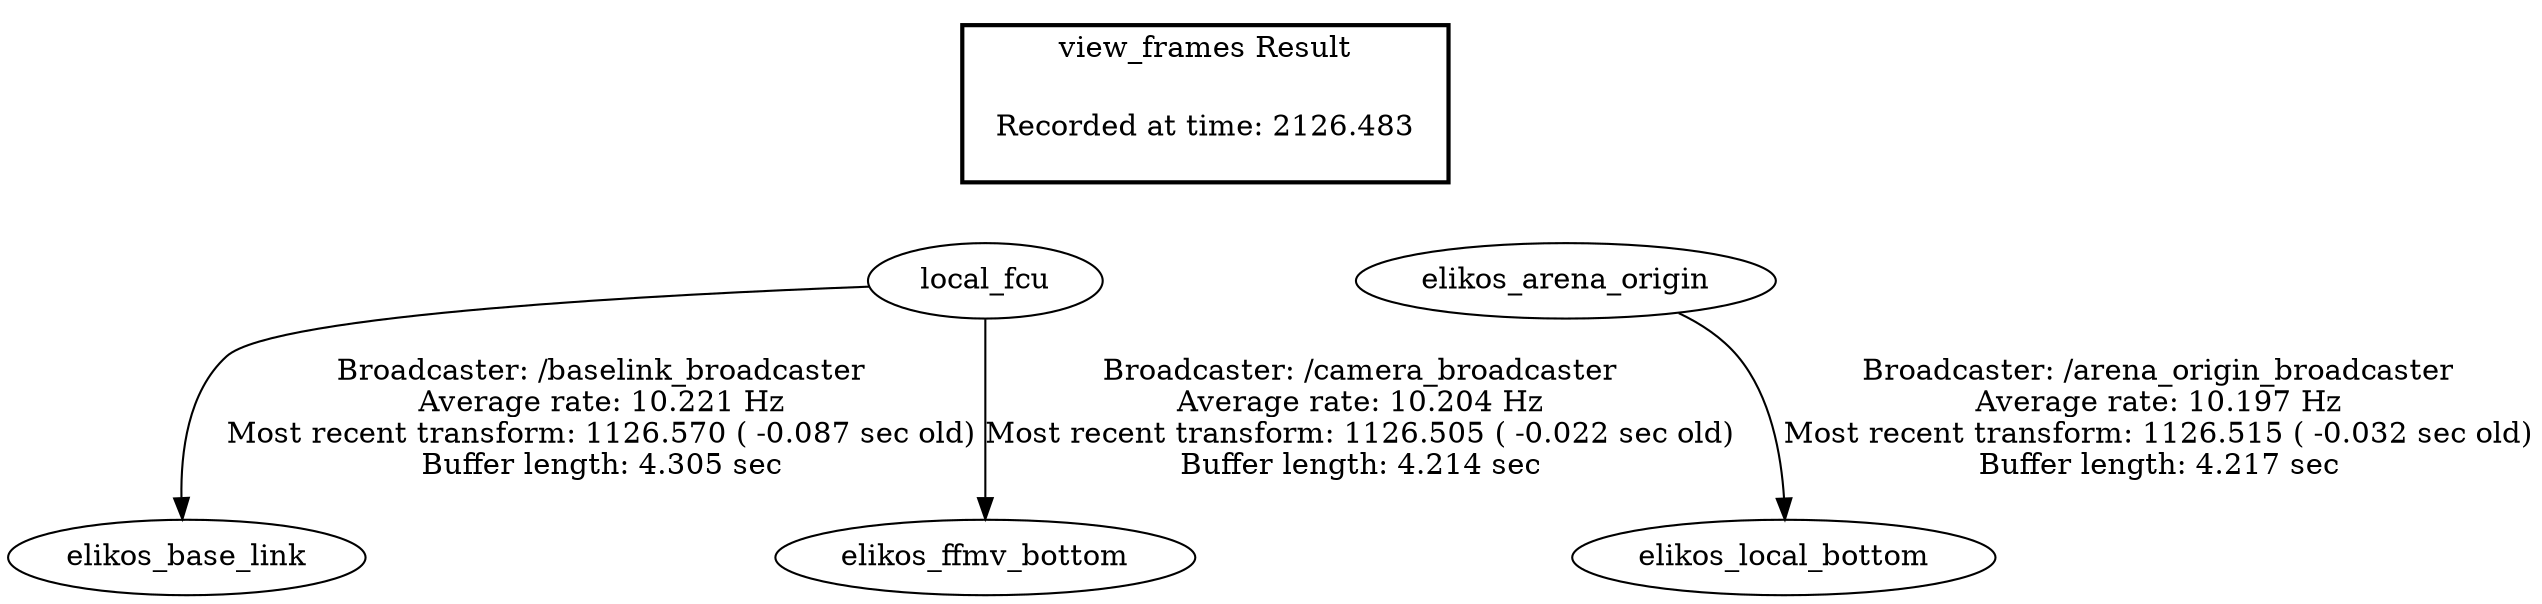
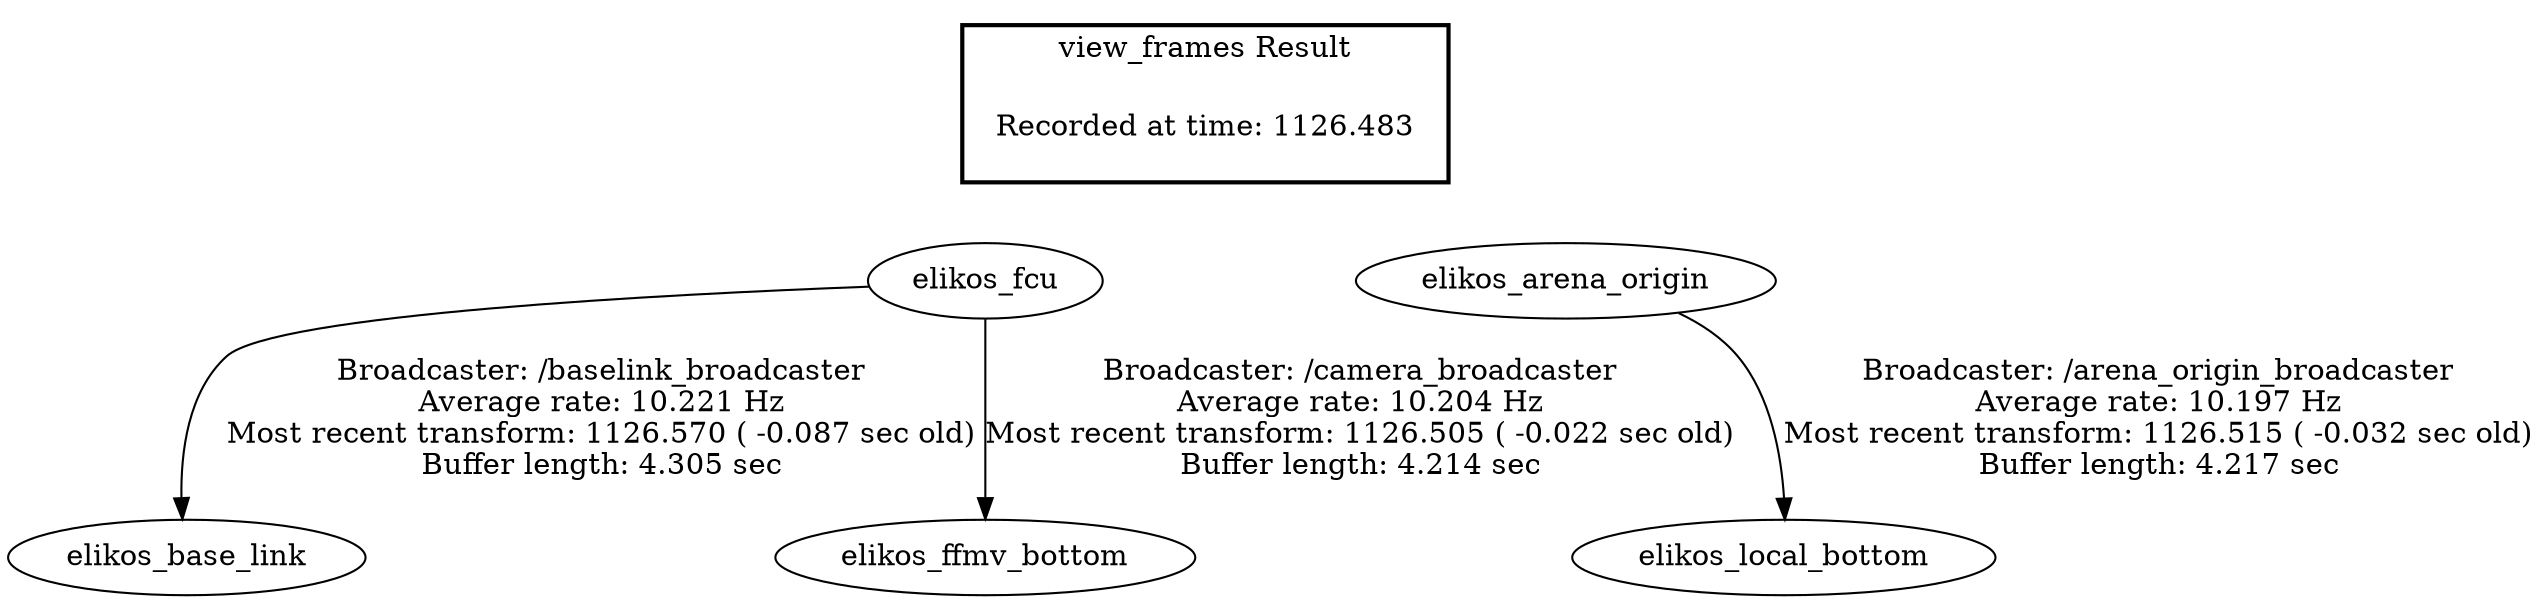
(1205, 128) -> (1205, 128)
(985, 281) -> (985, 281)
